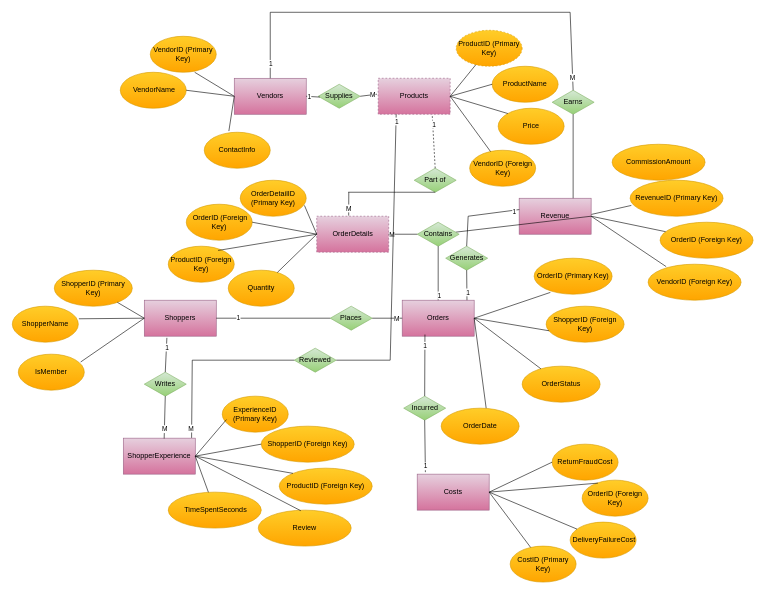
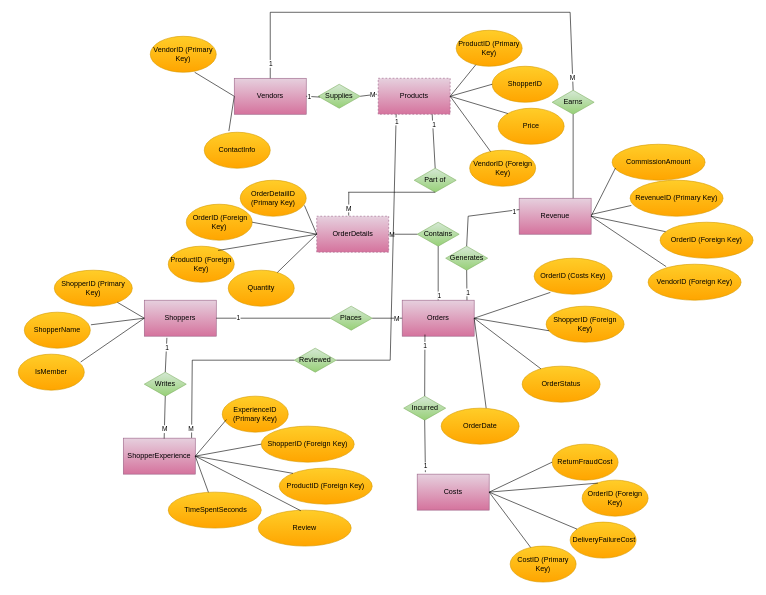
(489, 48) -> (489, 48)
(525, 84) -> (525, 84)
(153, 90) -> none
(208, 93) -> none
(434, 141) -> (434, 141)
(524, 224) -> (604, 190)
(573, 276) -> (573, 276)
(45, 324) -> (57, 330)
